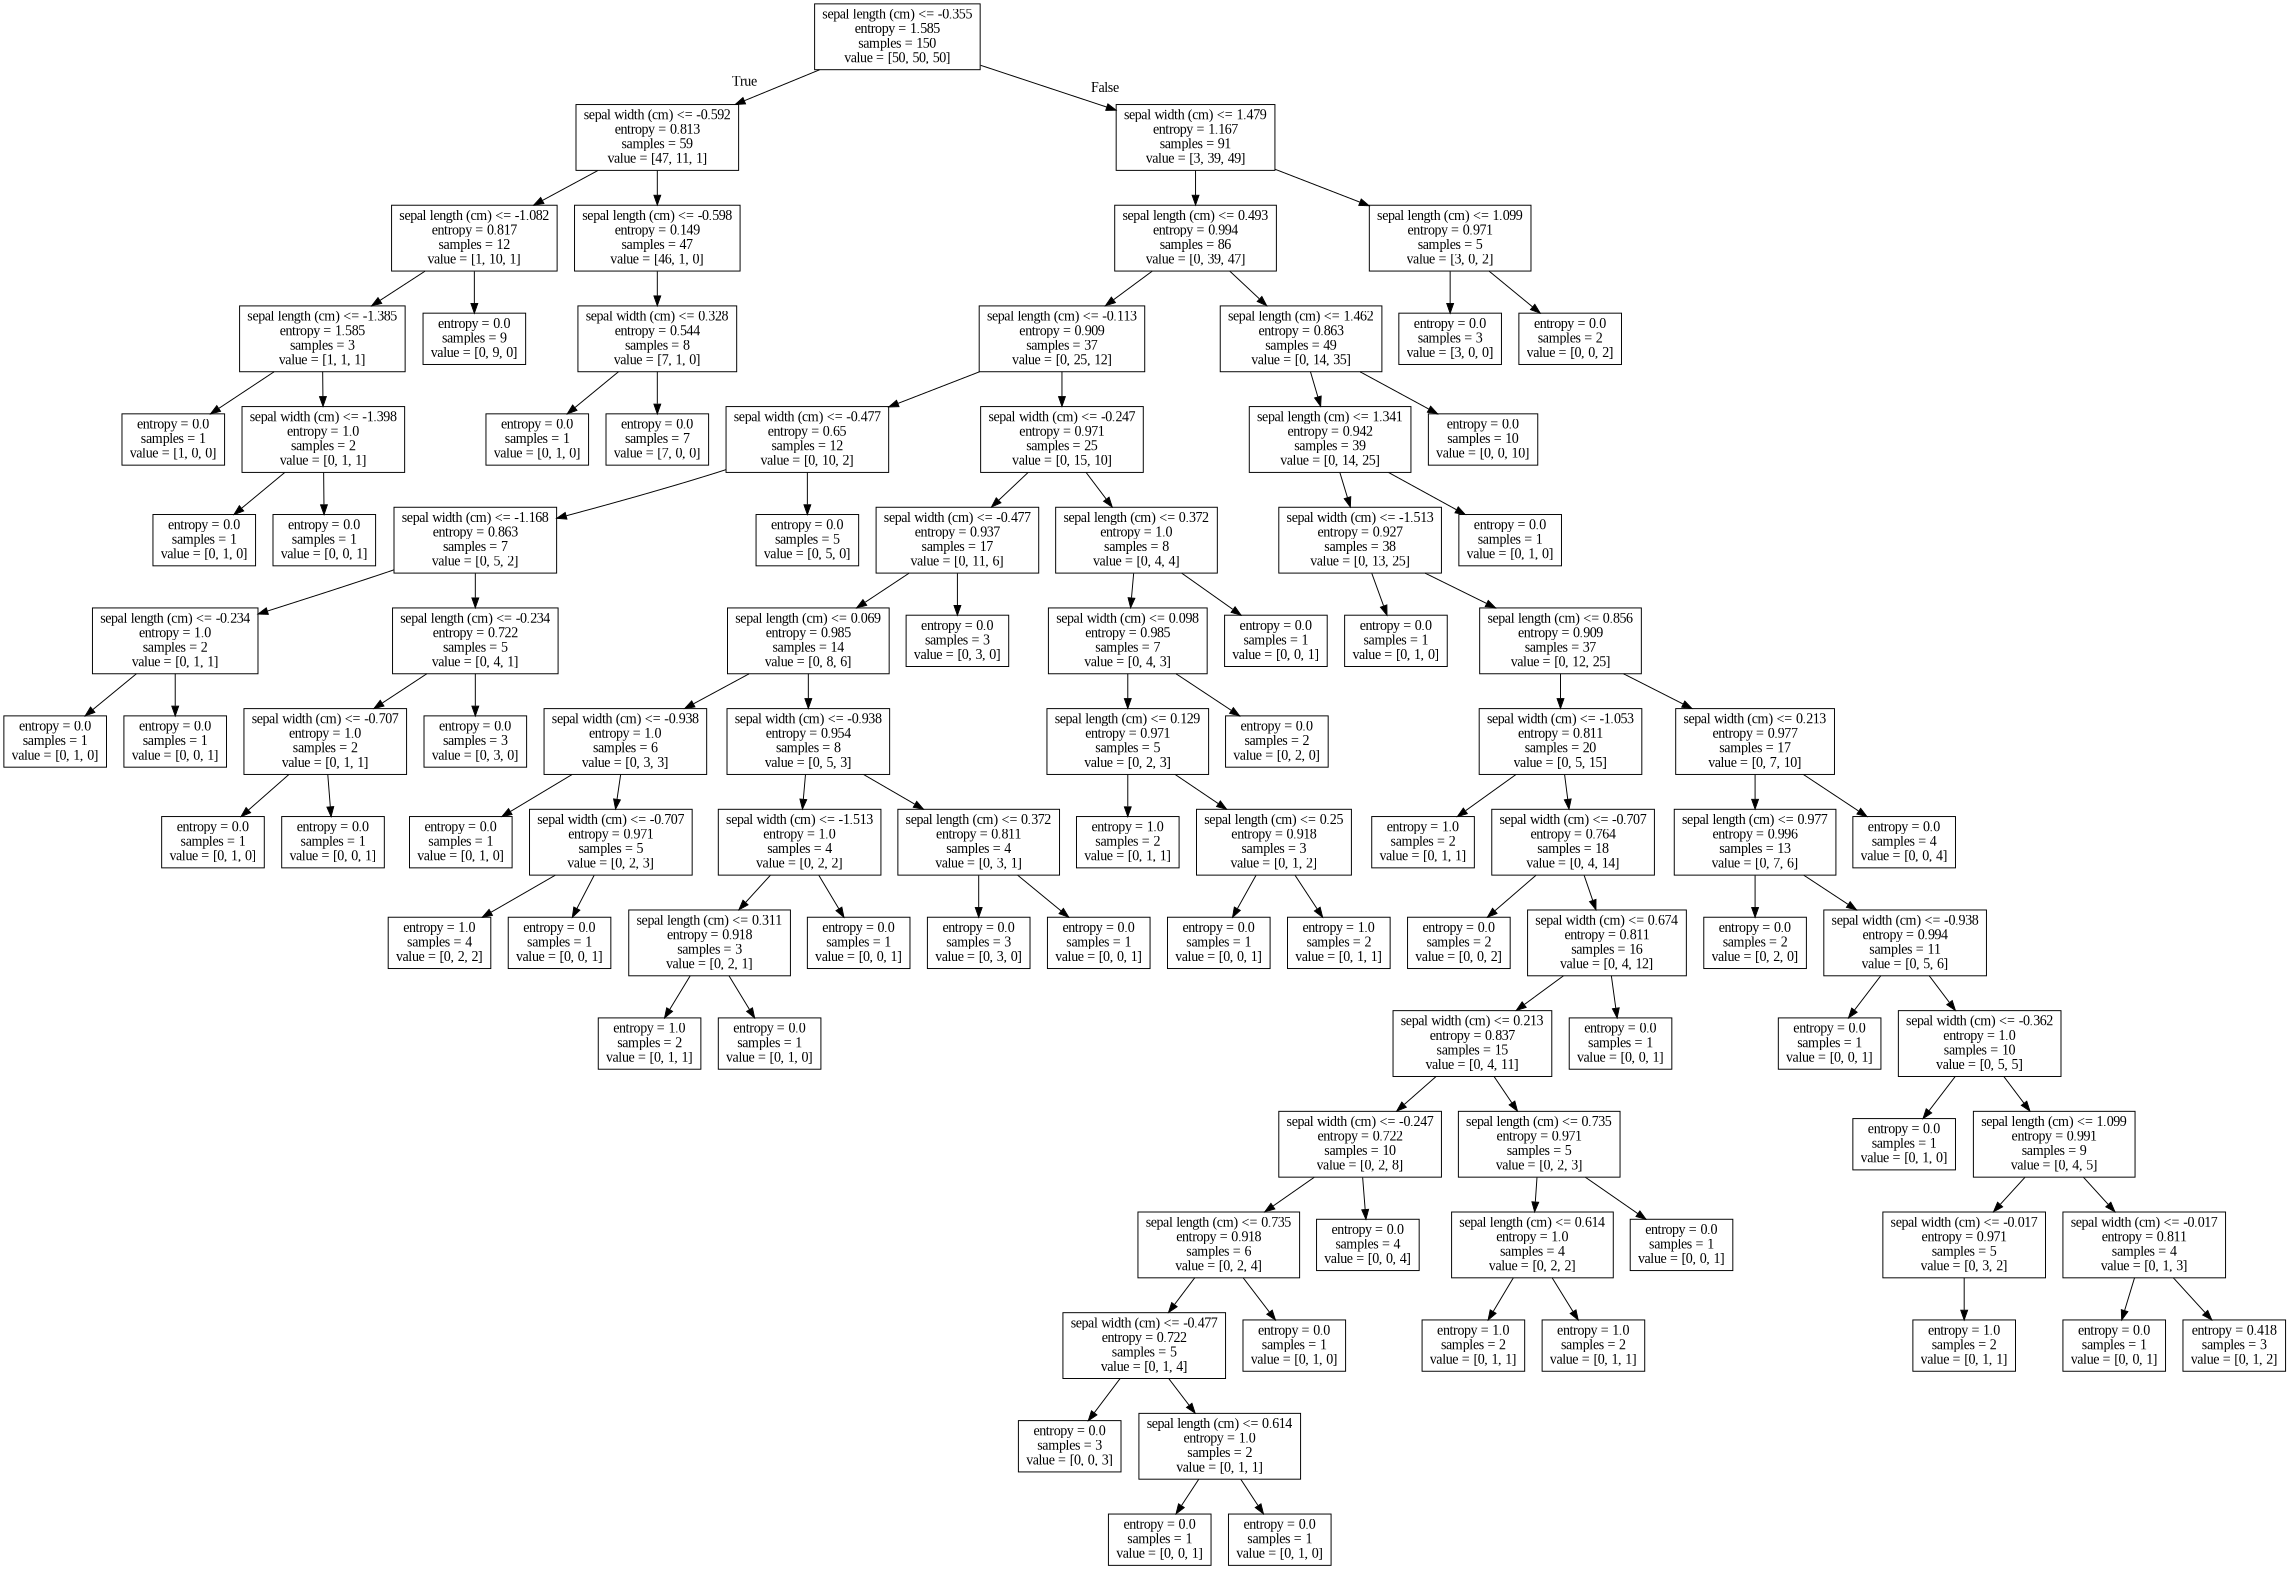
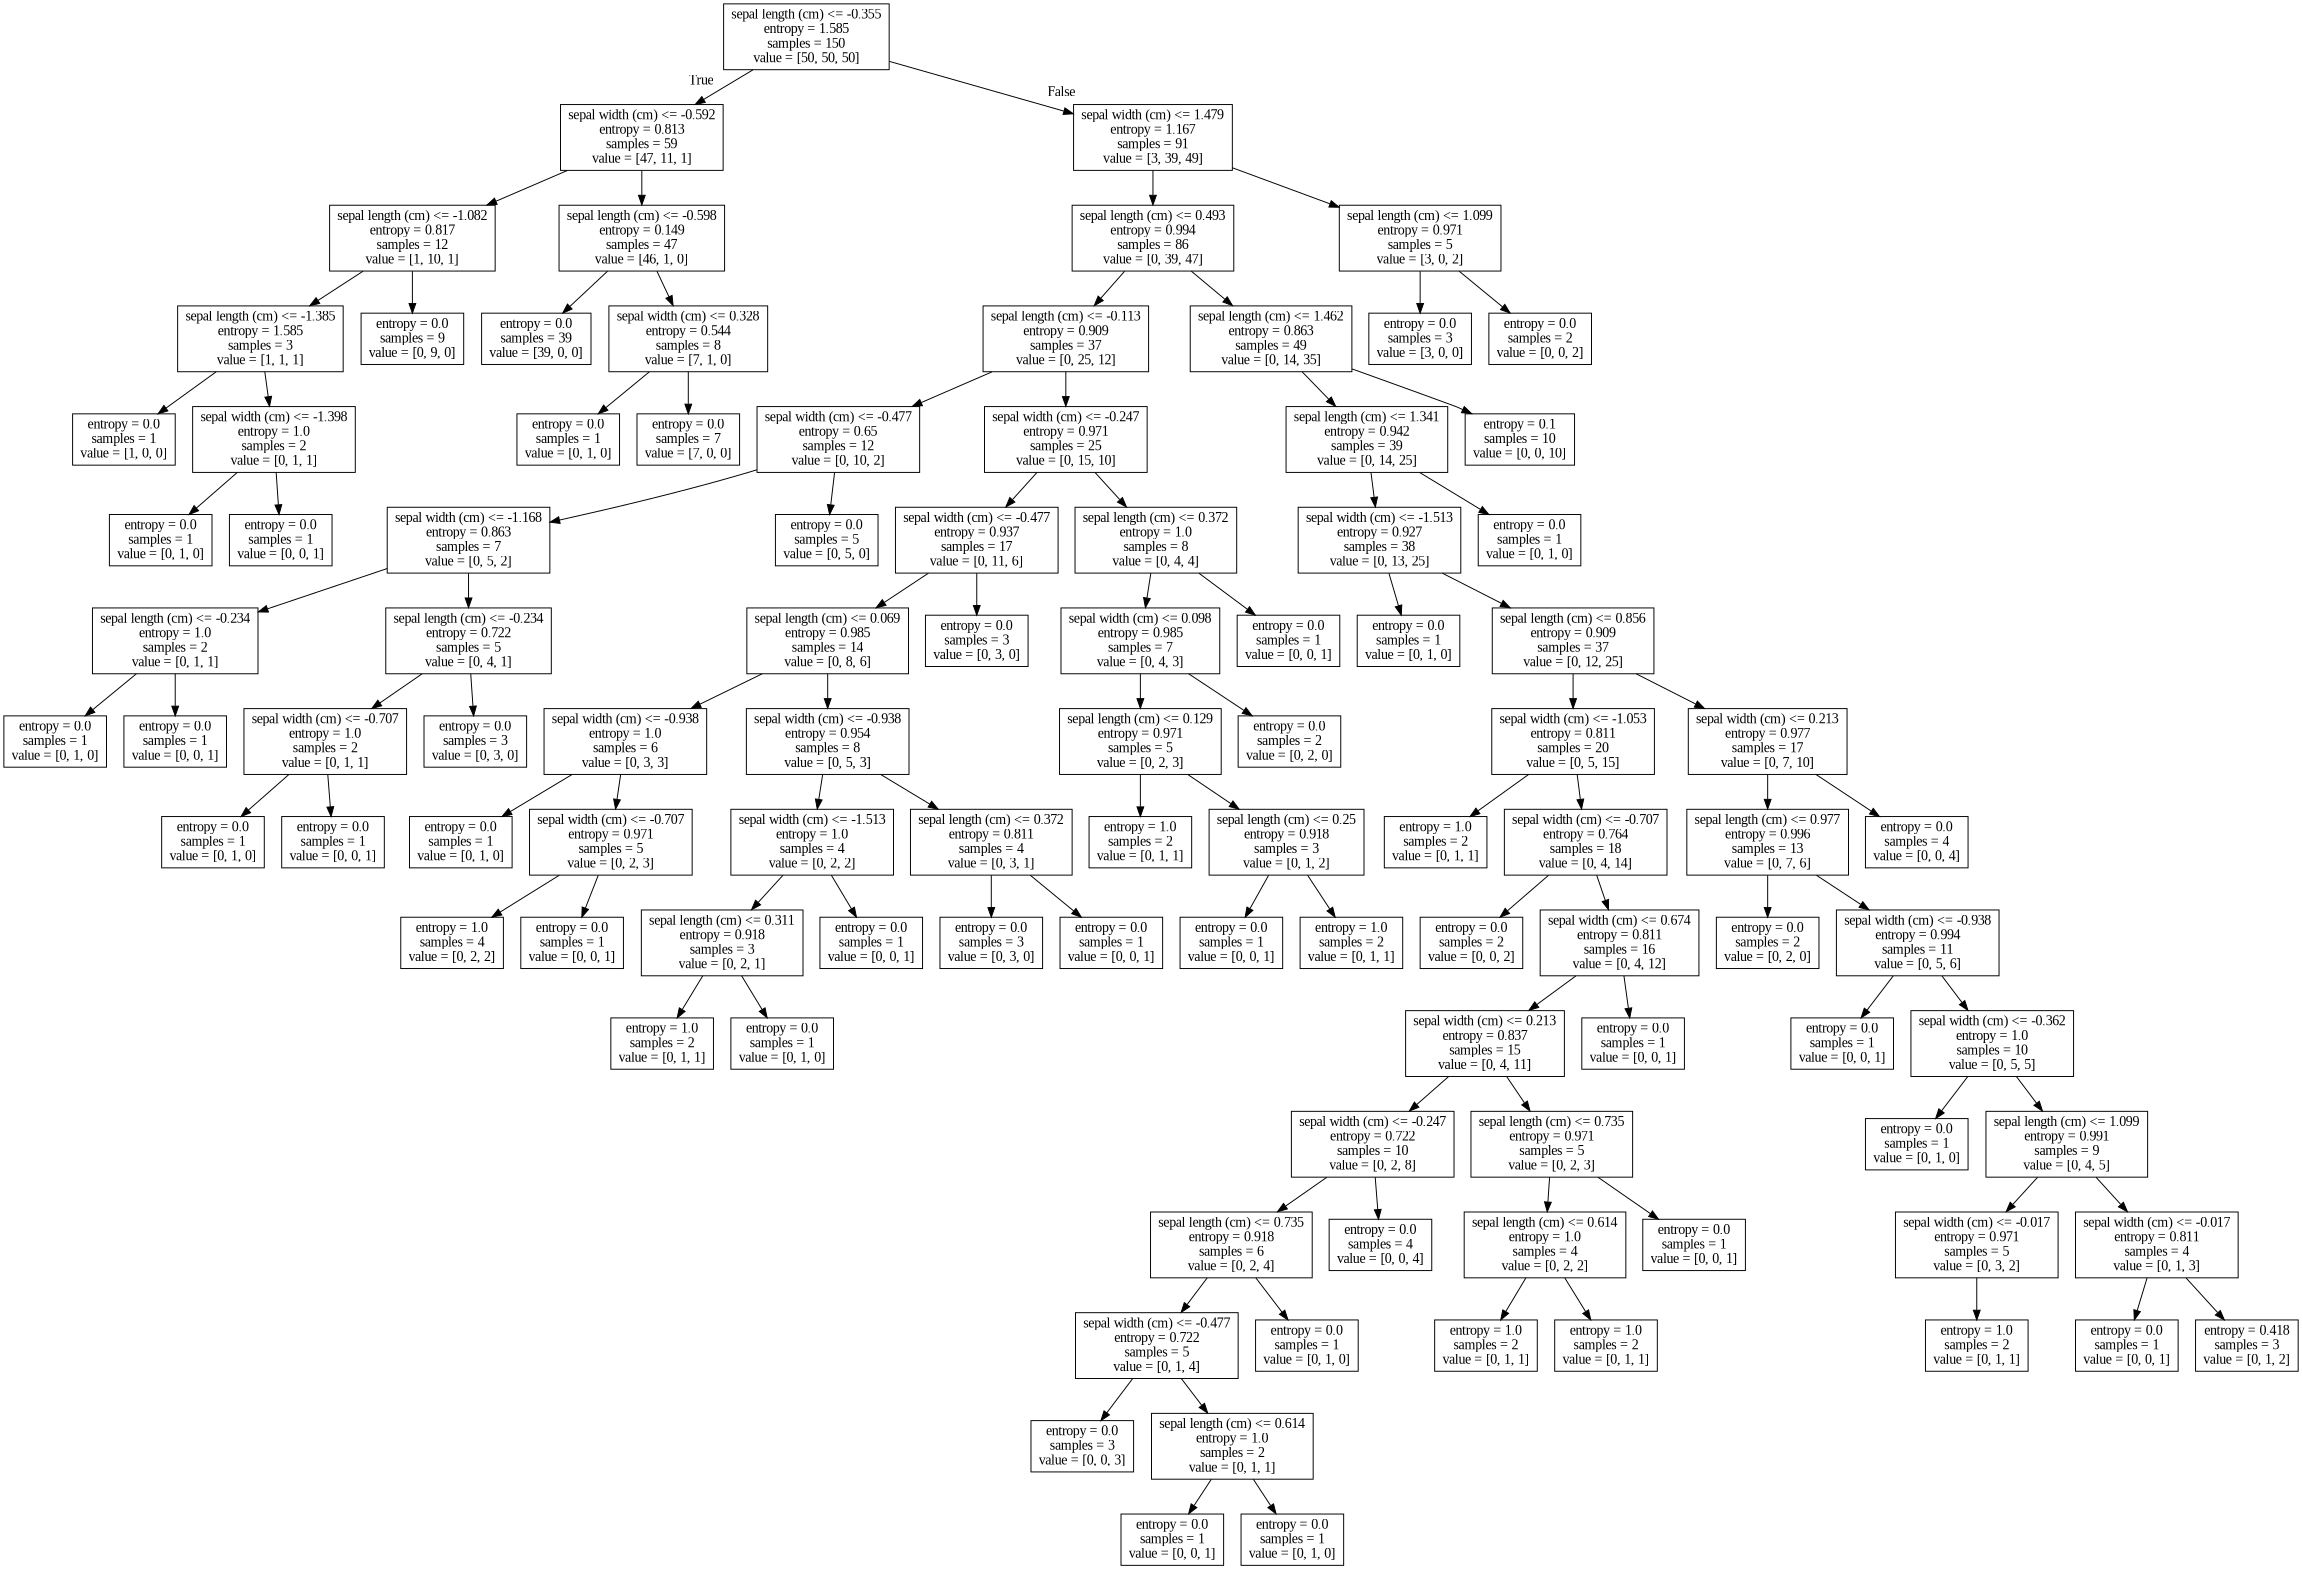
none -> (536, 339)
(1483, 439) -> (1520, 439)
